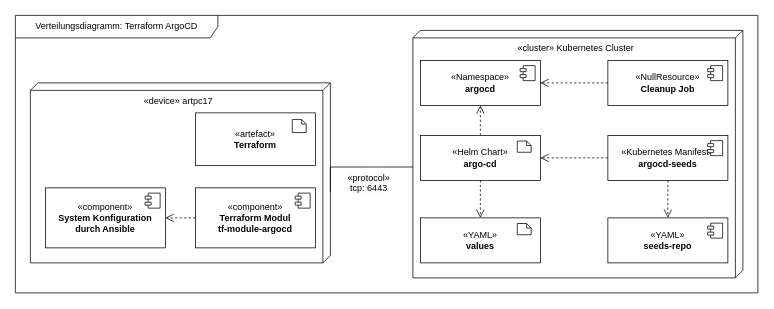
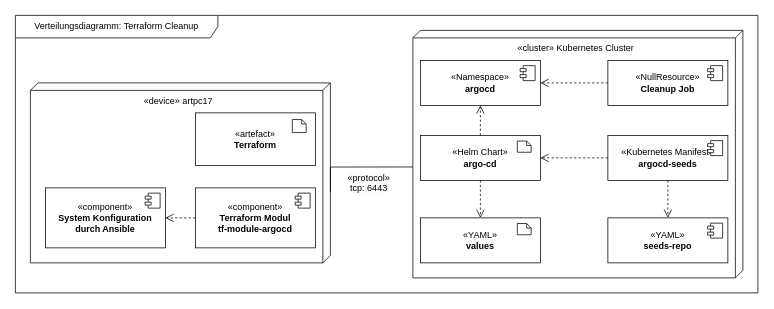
(117, 27) -> (117, 27)
